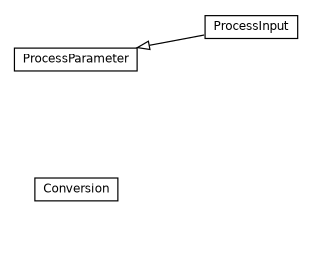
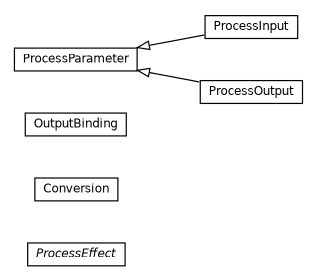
none -> (251, 91)
none -> (76, 124)
none -> (76, 254)
